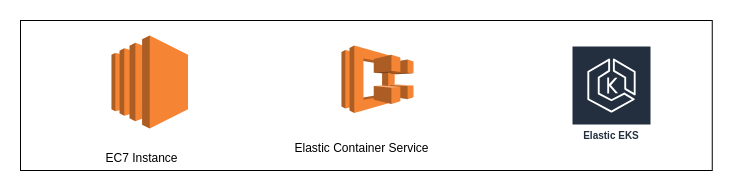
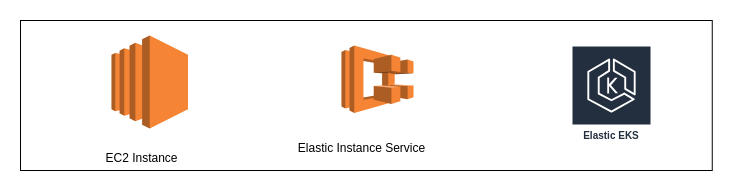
(362, 149) -> (362, 149)
(142, 159) -> (142, 159)
